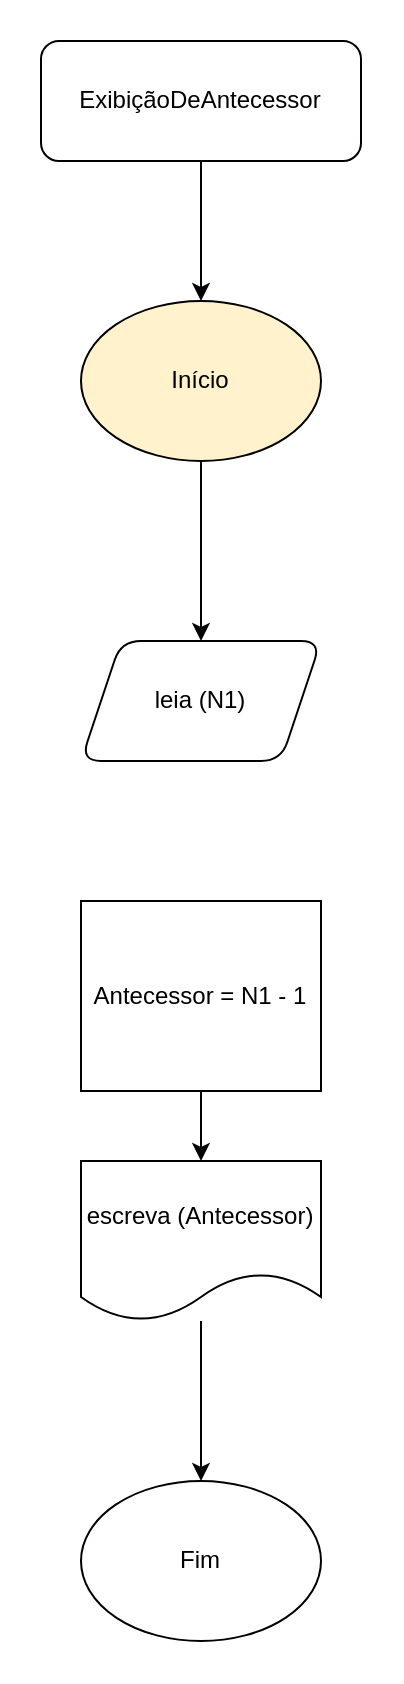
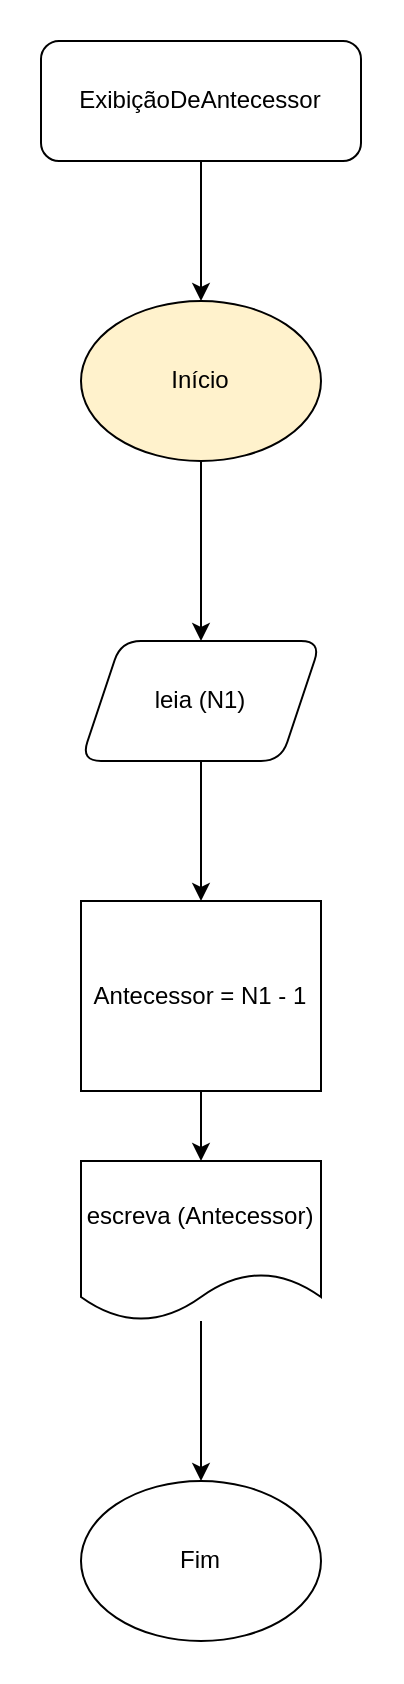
none -> (201, 824)
